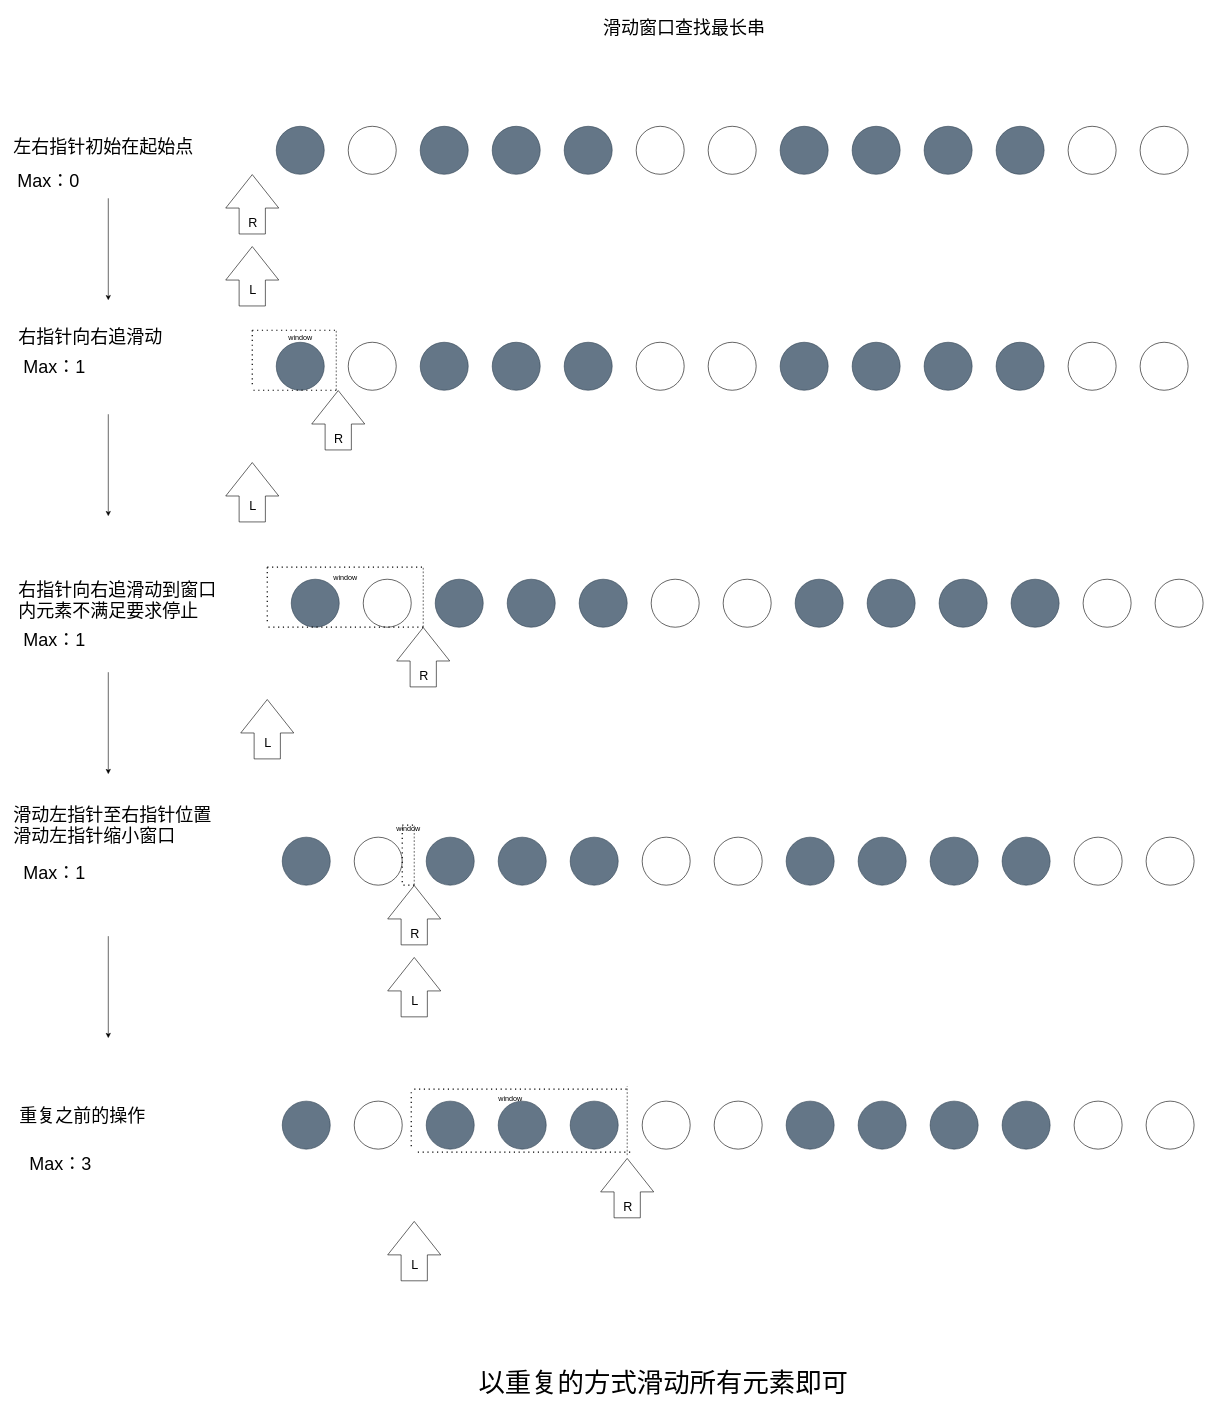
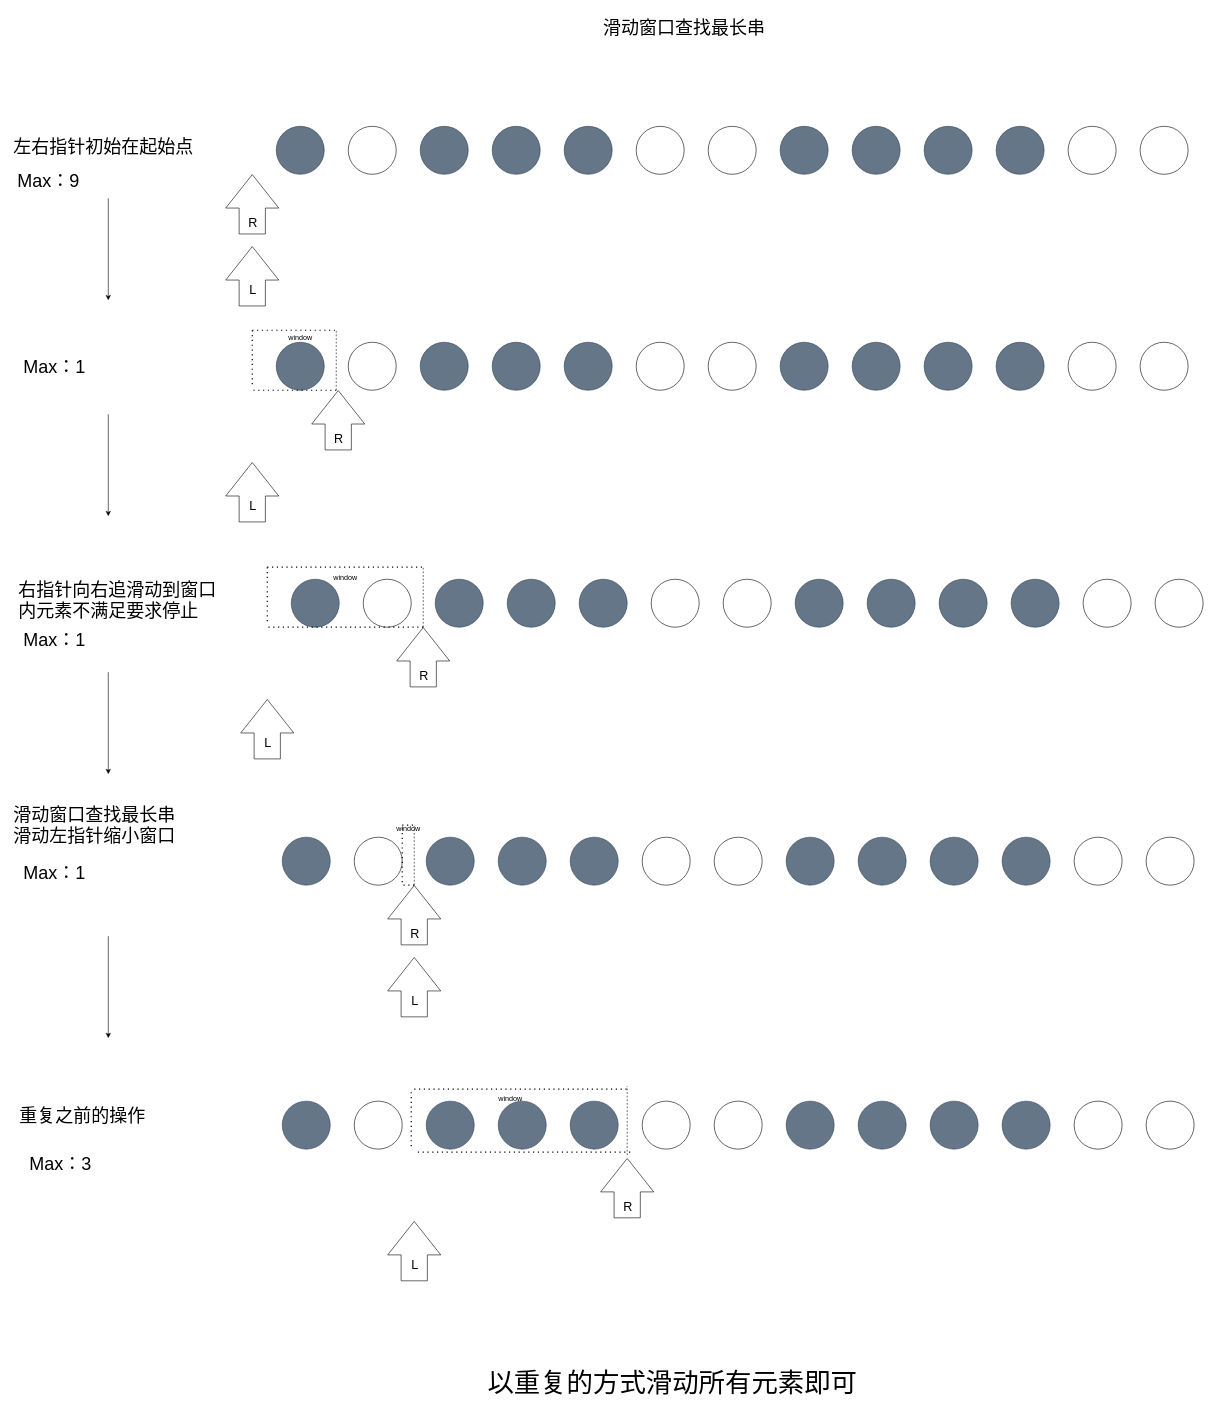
(49, 180) -> (49, 180)
(90, 336) -> none
(113, 825) -> (95, 825)
(663, 1383) -> (672, 1383)
